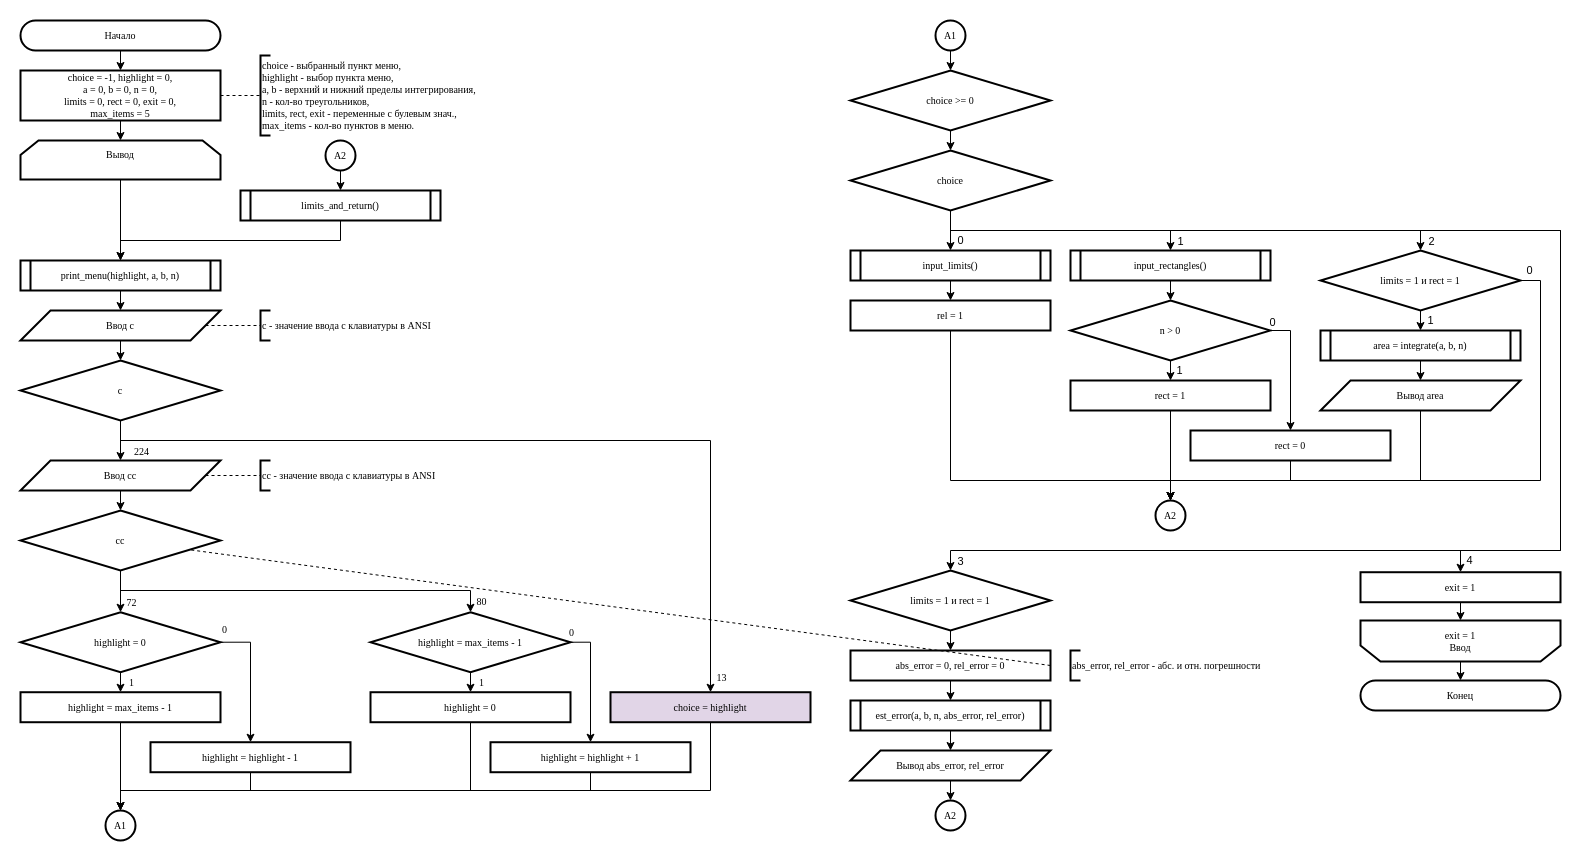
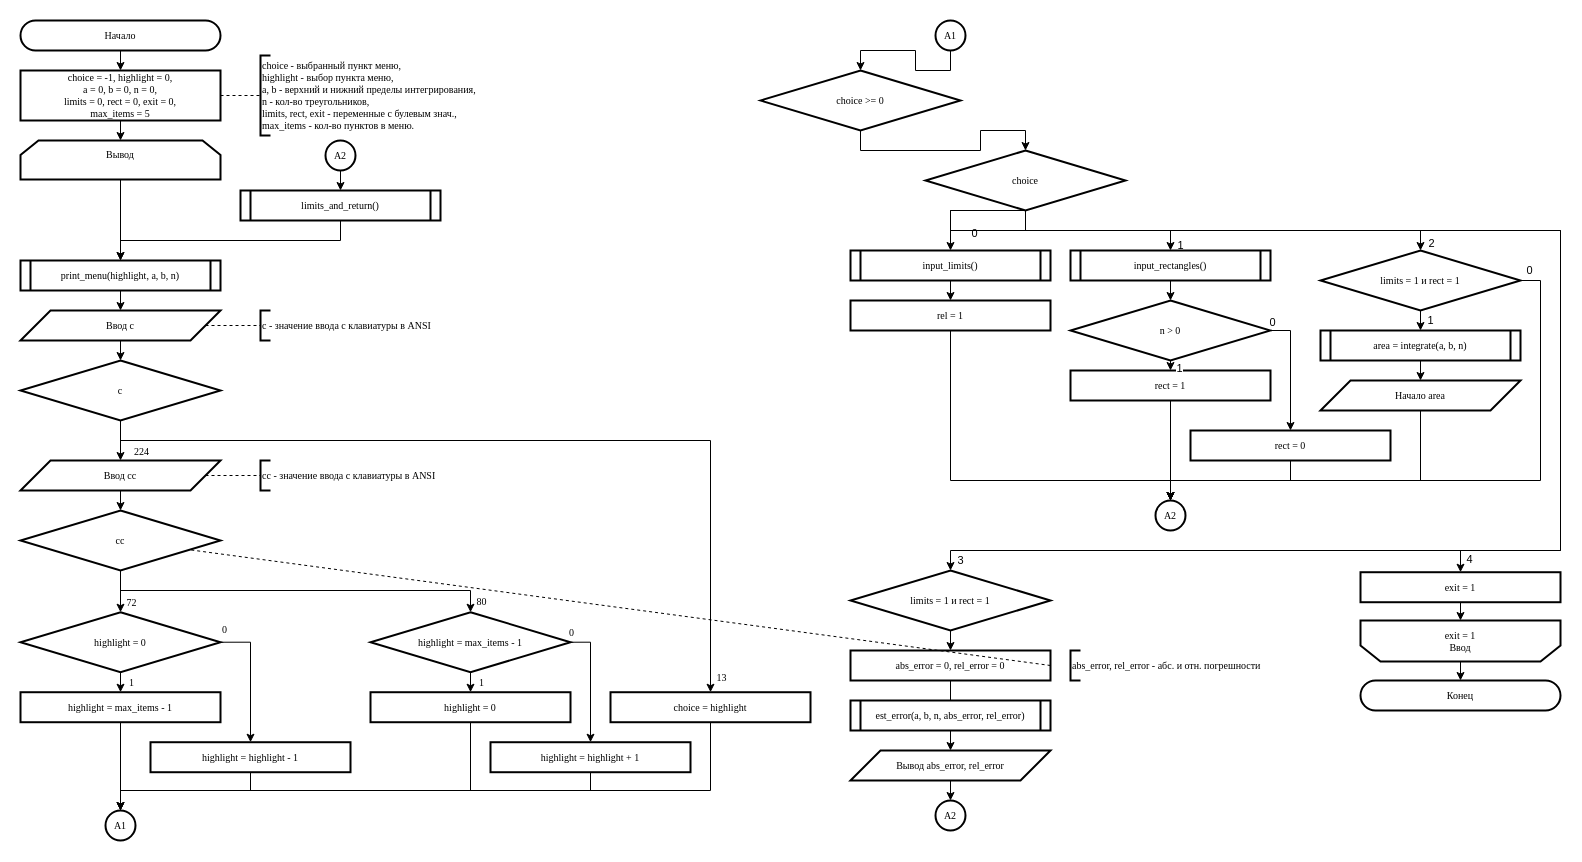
(951, 101) -> (861, 101)
(951, 181) -> (1026, 181)
(1171, 396) -> (1171, 386)
(1421, 396) -> (1421, 396)
(951, 692) -> (951, 695)
(711, 707) -> (711, 707)
